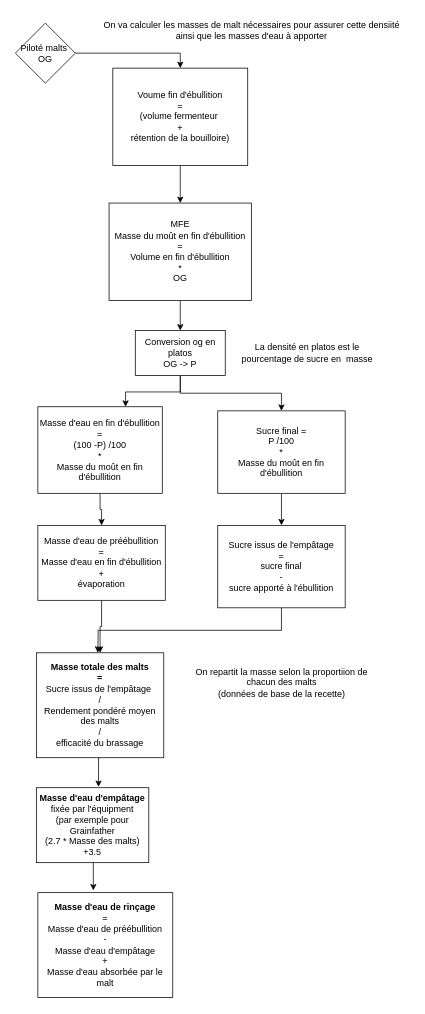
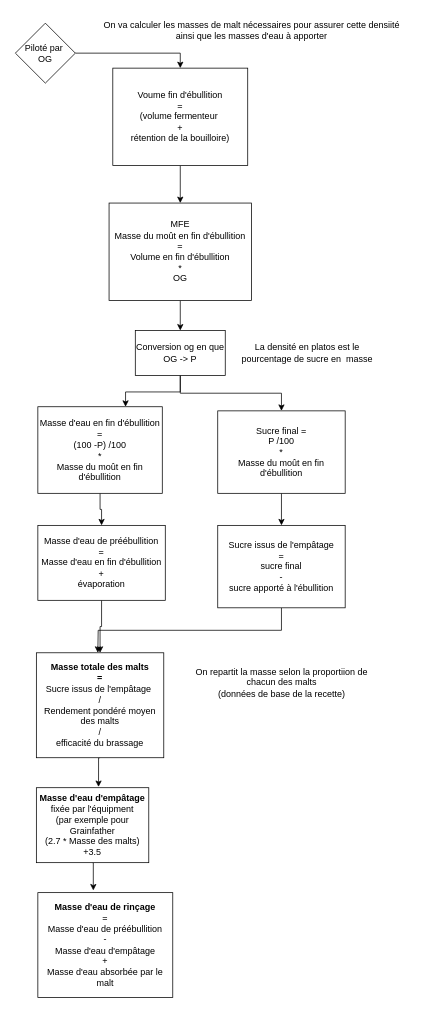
(45, 53) -> (45, 53)
(180, 353) -> (180, 353)
